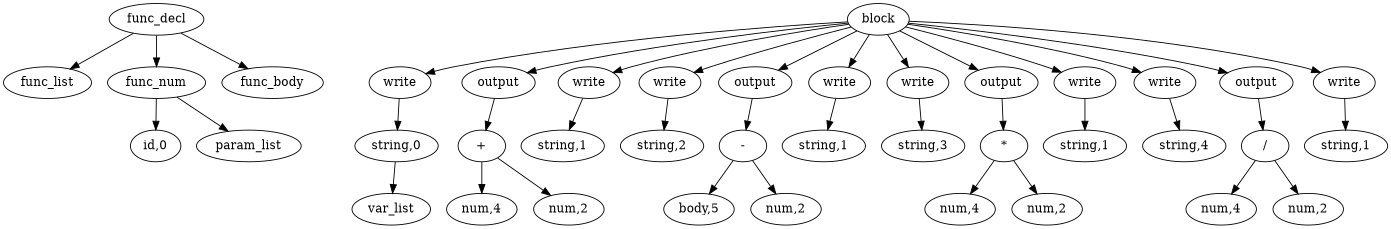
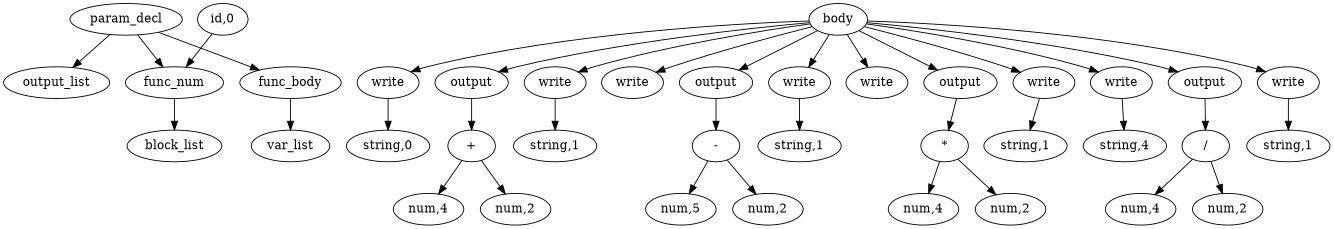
(157, 19) -> (126, 19)
(878, 19) -> (838, 19)
(48, 83) -> (57, 83)
(156, 110) -> (204, 44)
(249, 146) -> (174, 146)
(662, 146) -> none
(923, 146) -> none
(394, 173) -> (291, 110)
(699, 209) -> (681, 209)
